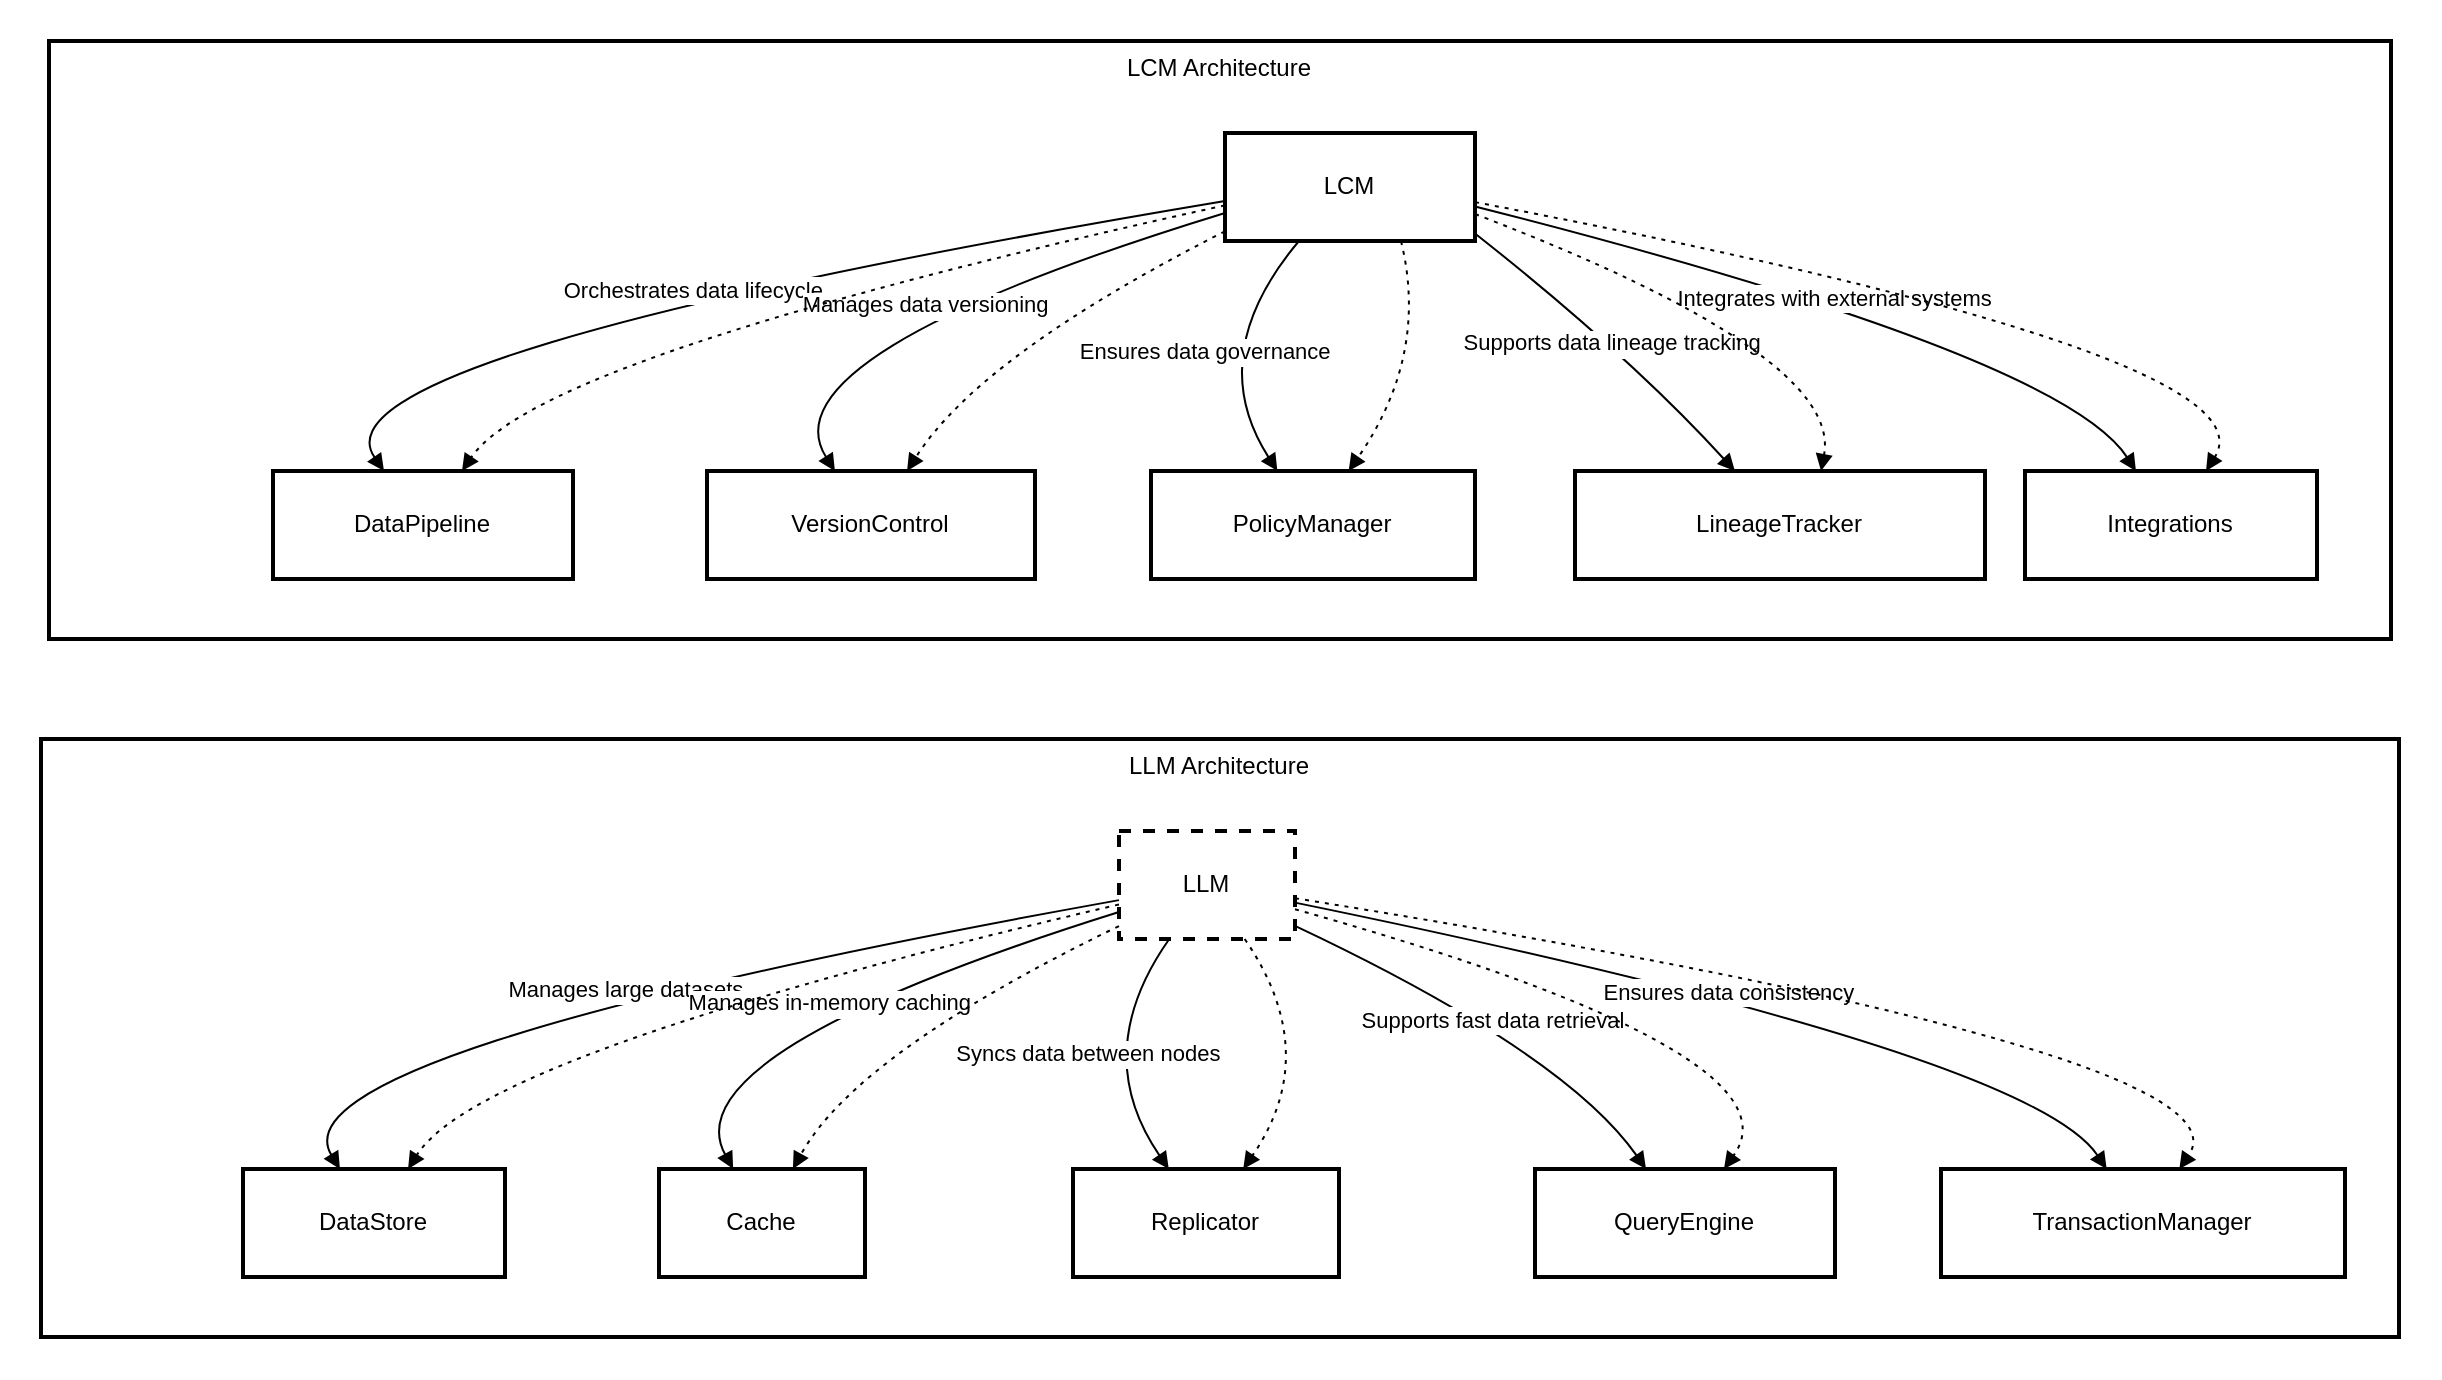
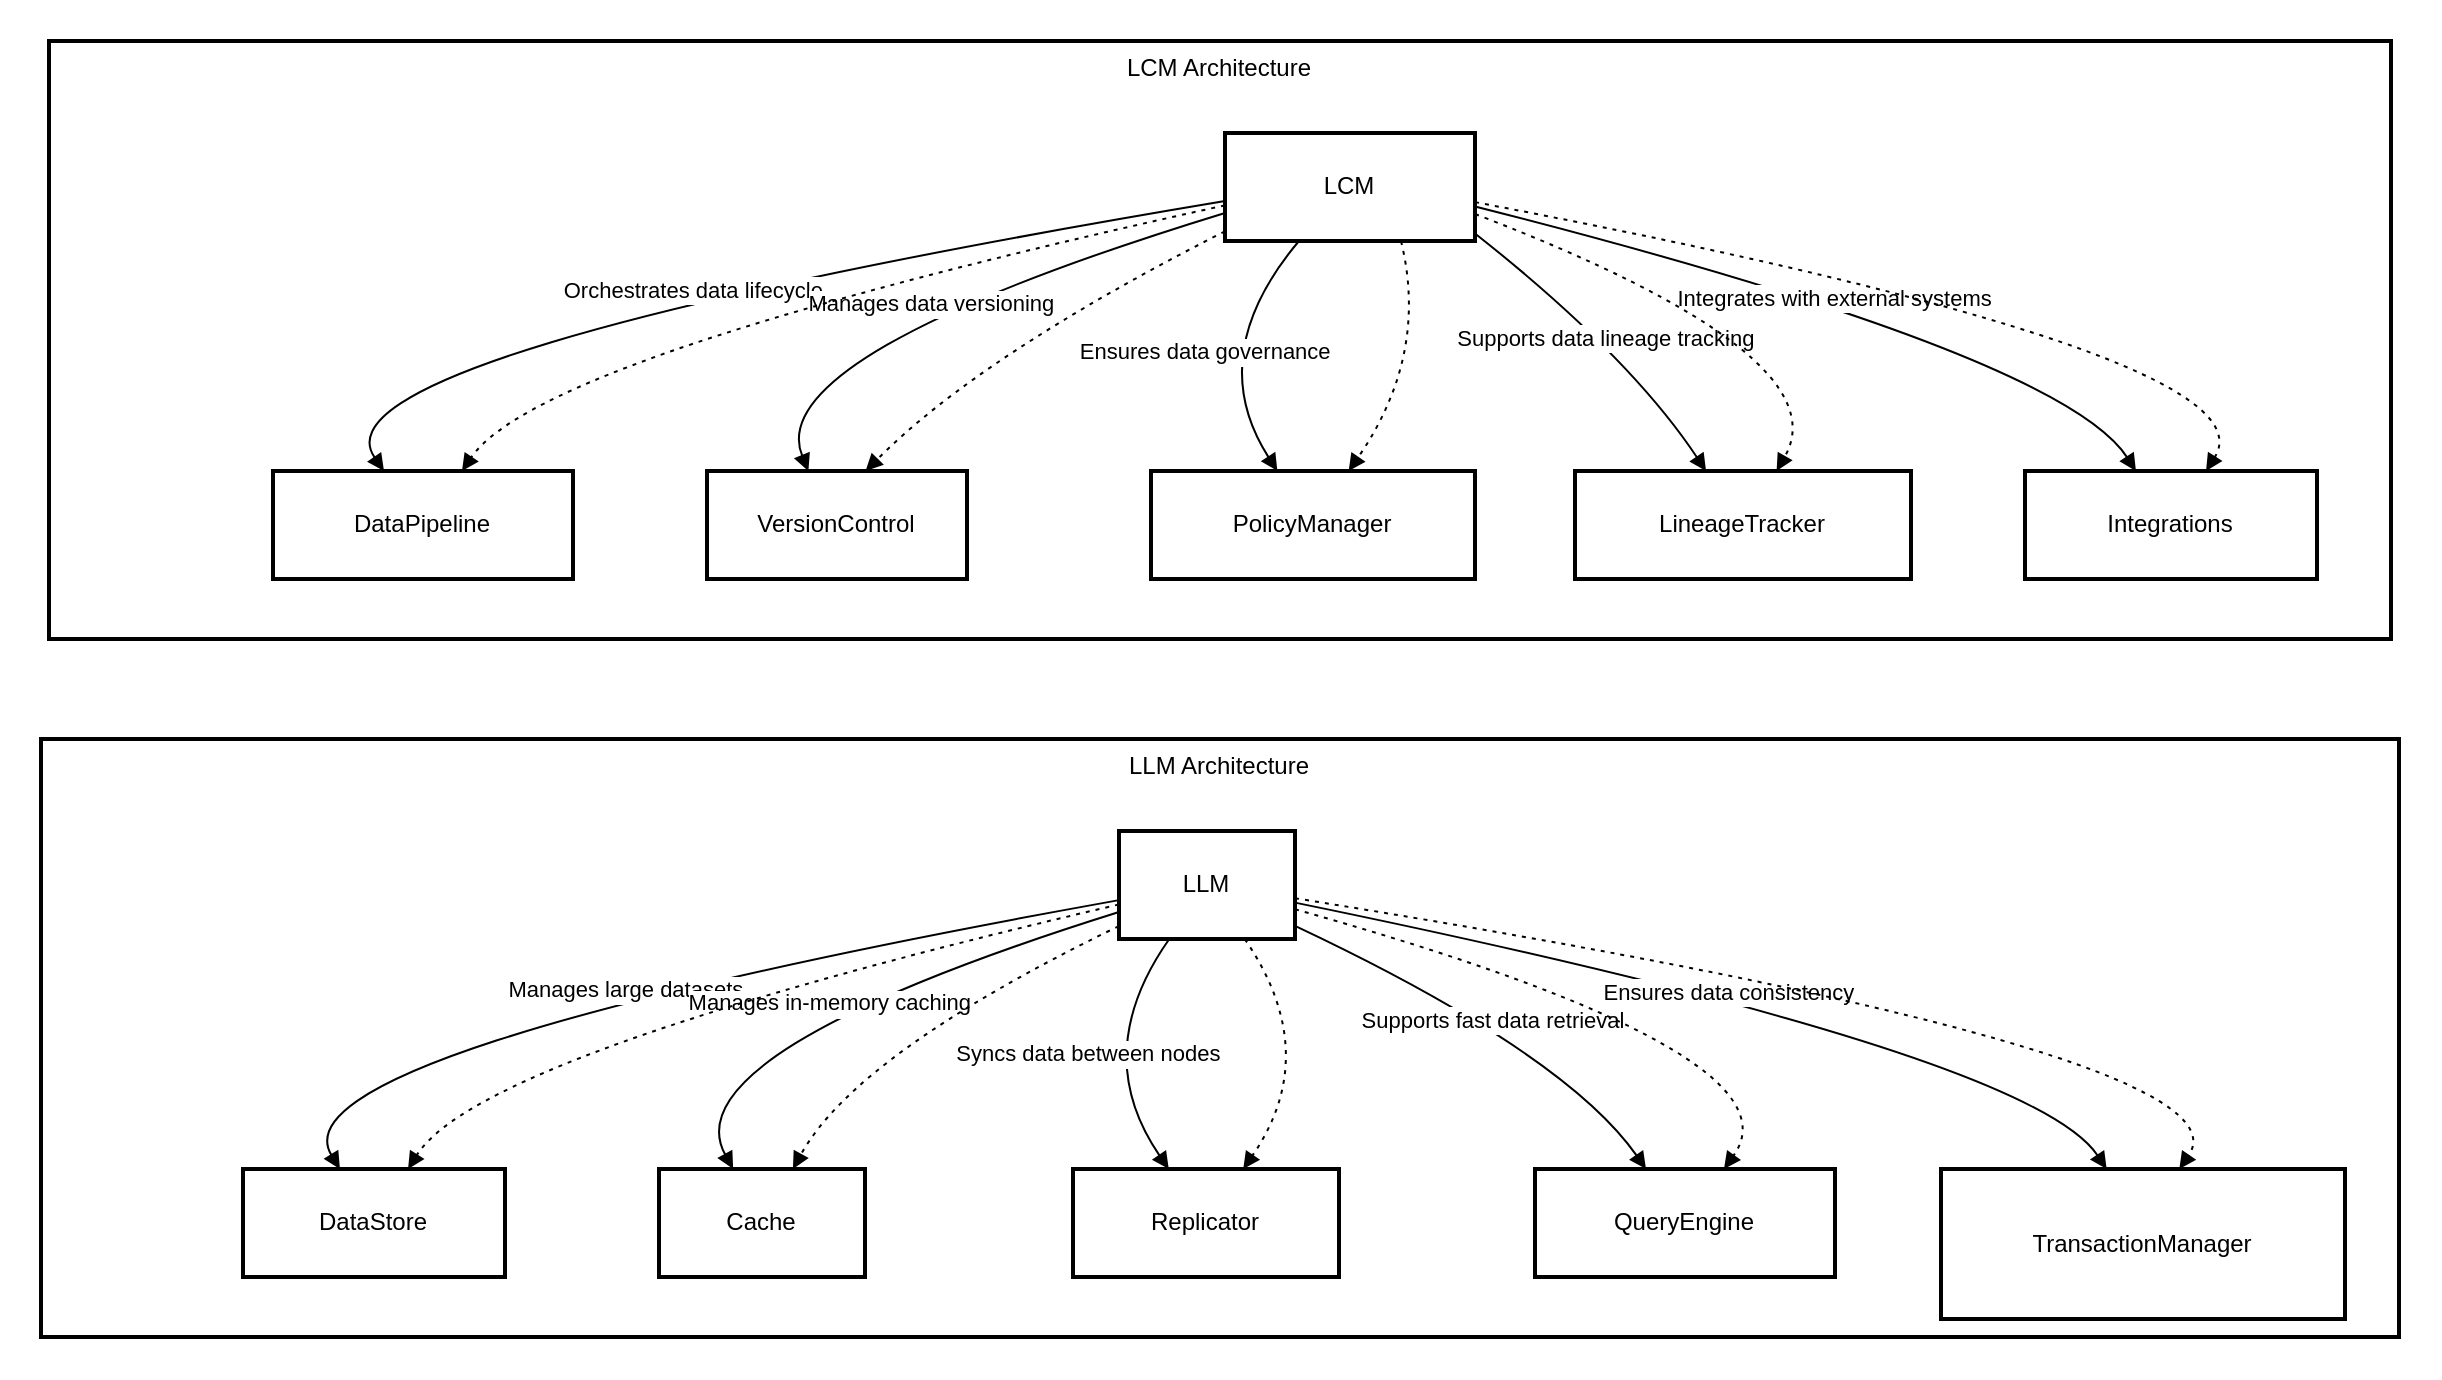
(871, 525) -> (837, 525)
(1780, 525) -> (1743, 525)
(1207, 885) -> (1207, 885)
(2143, 1223) -> (2143, 1244)
